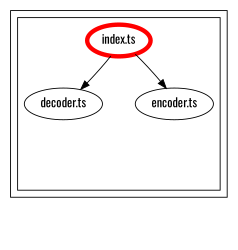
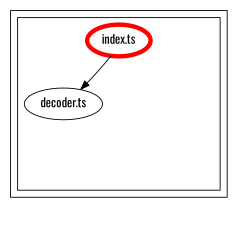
(174, 104) -> none
